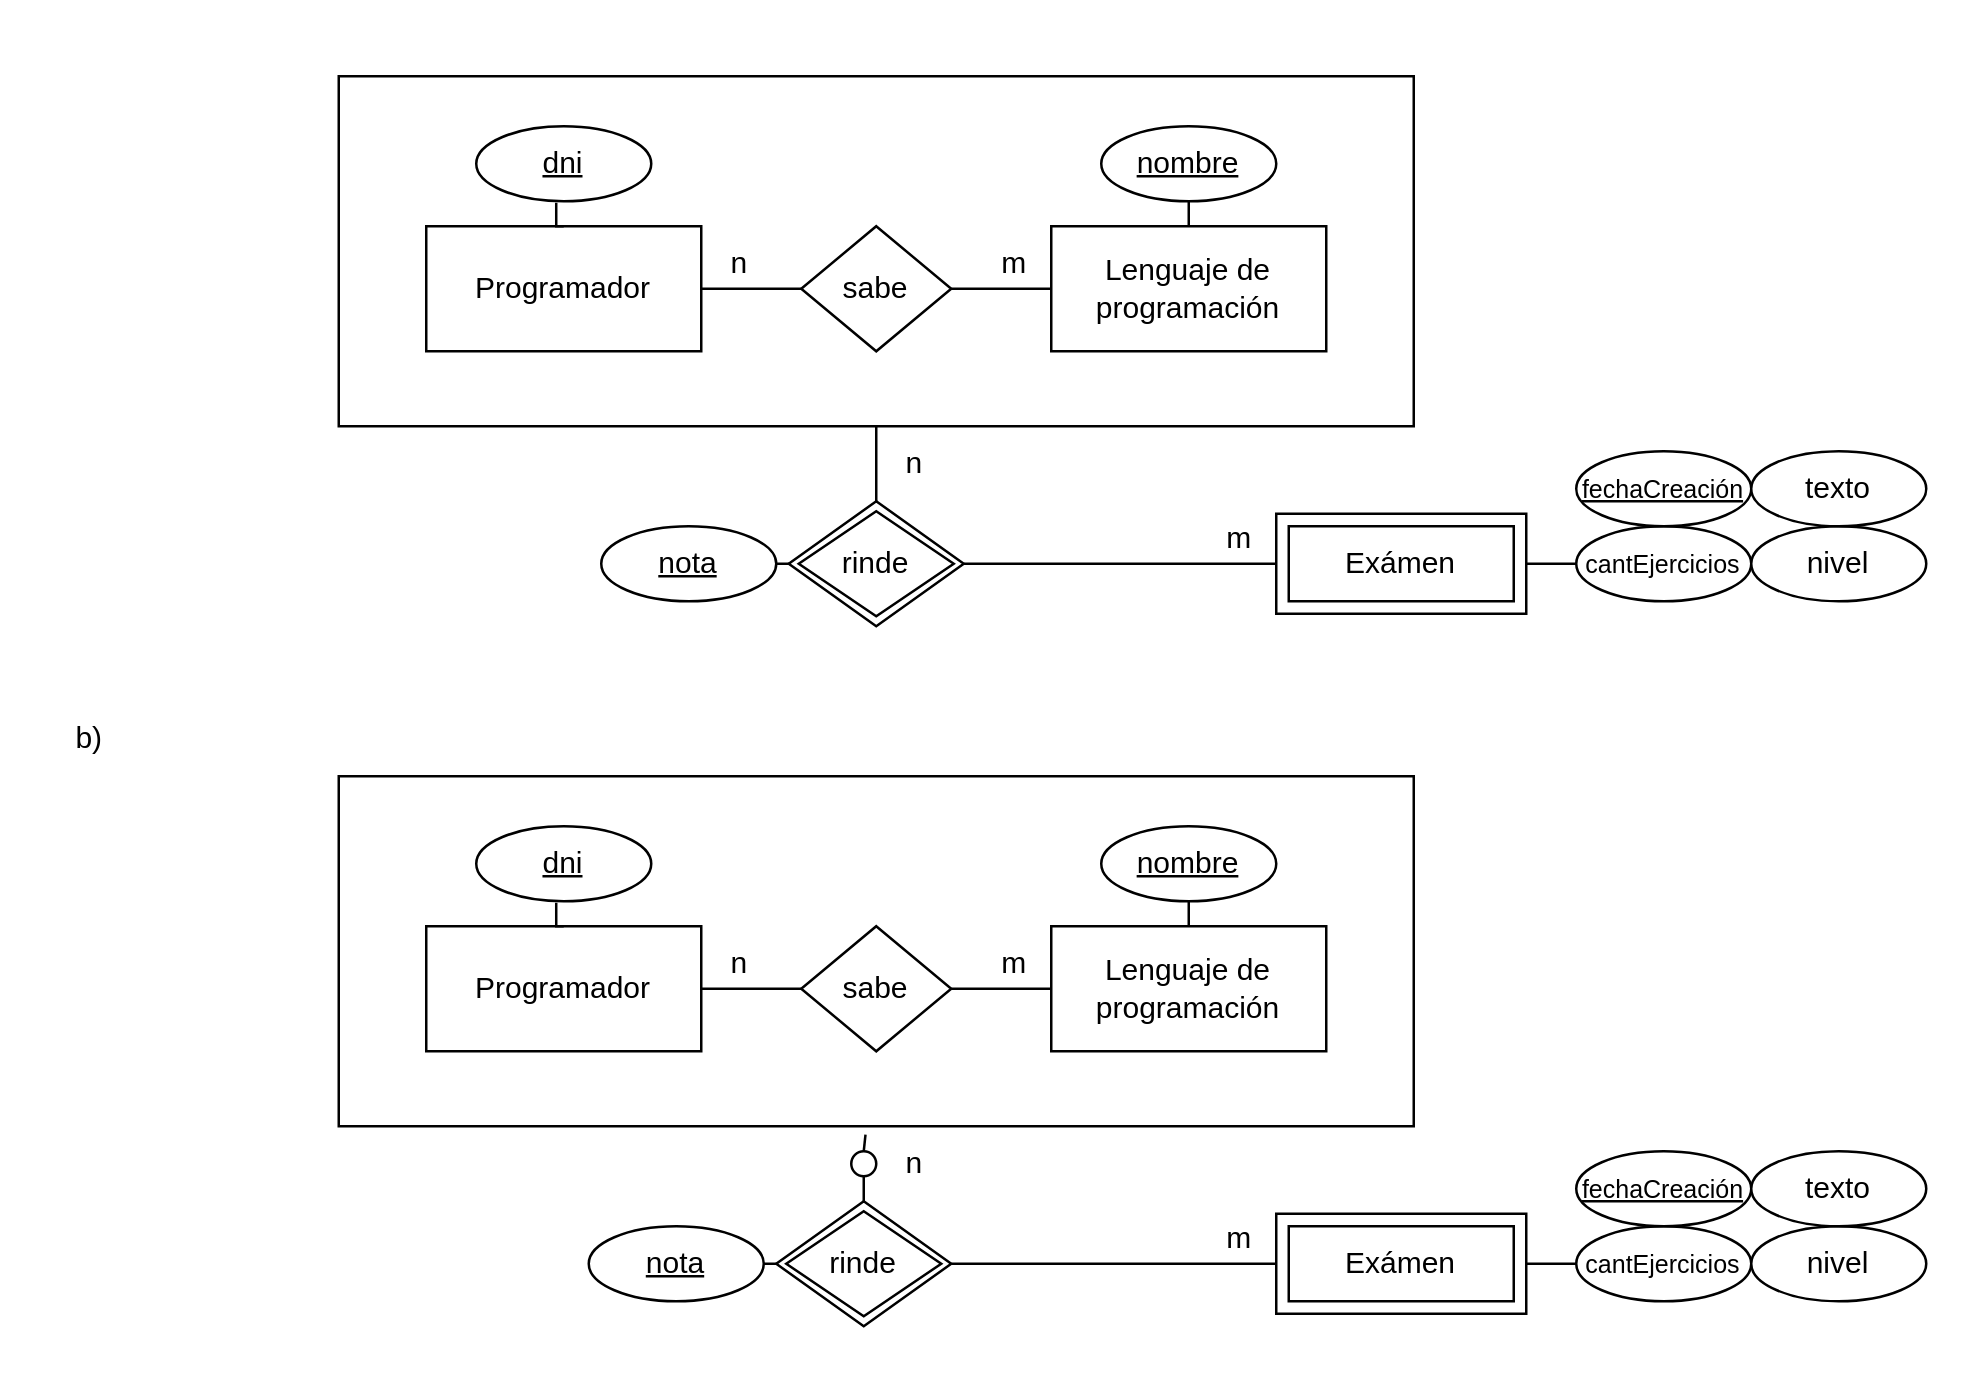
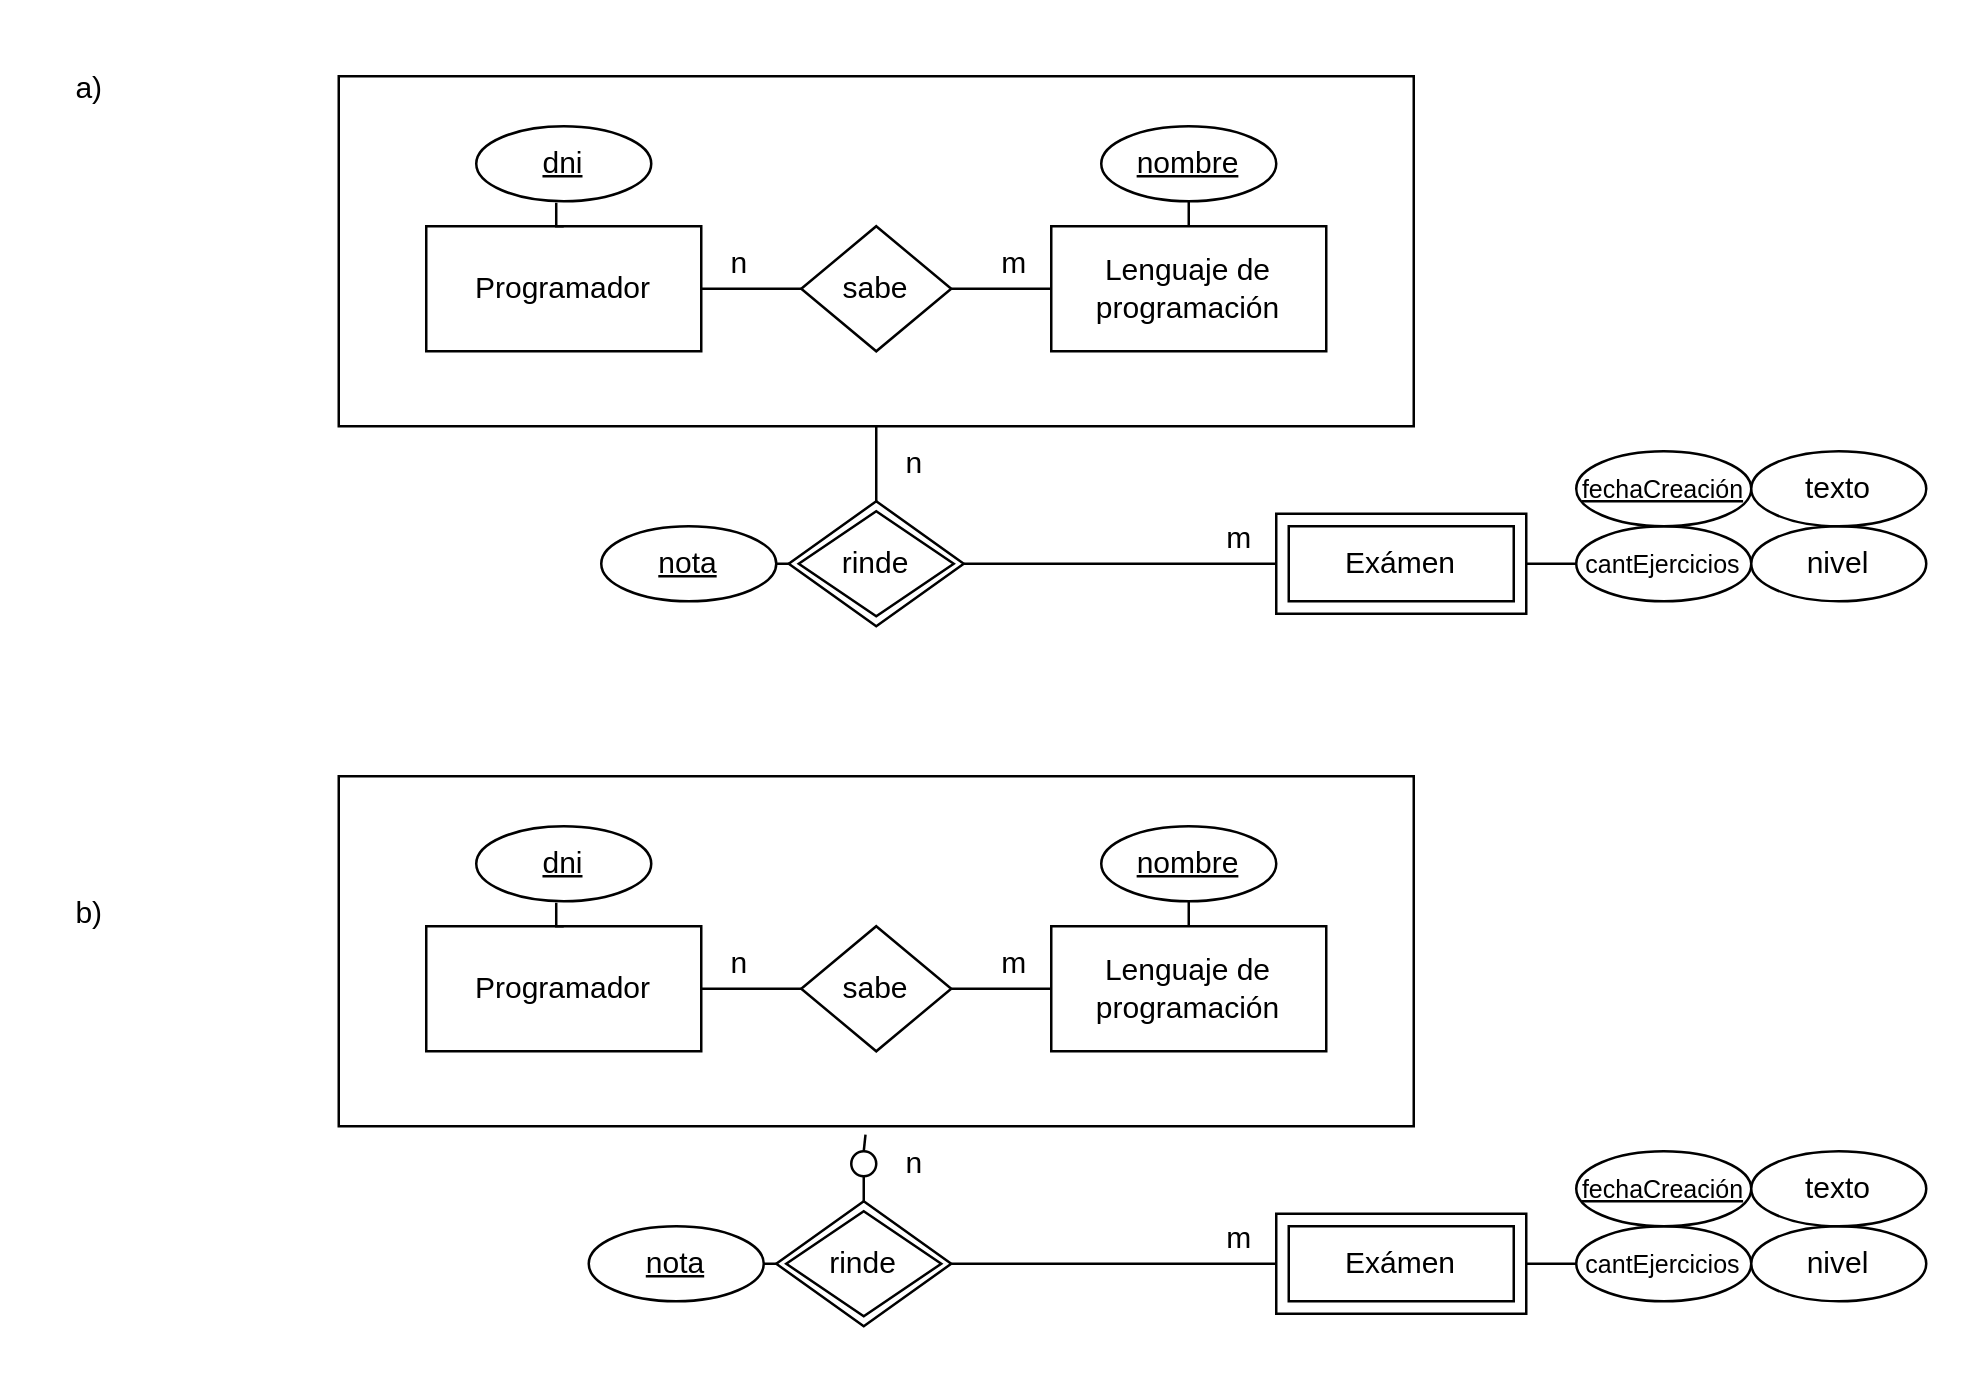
none -> (89, 89)
(89, 739) -> (89, 914)
